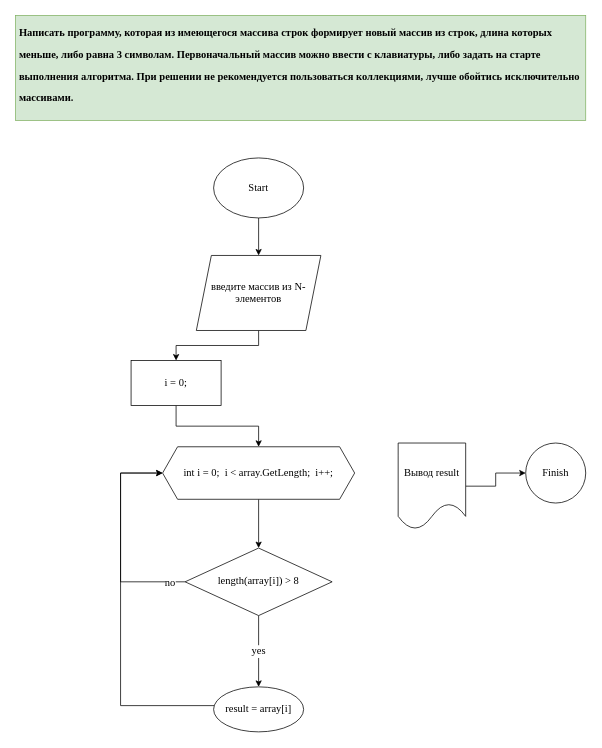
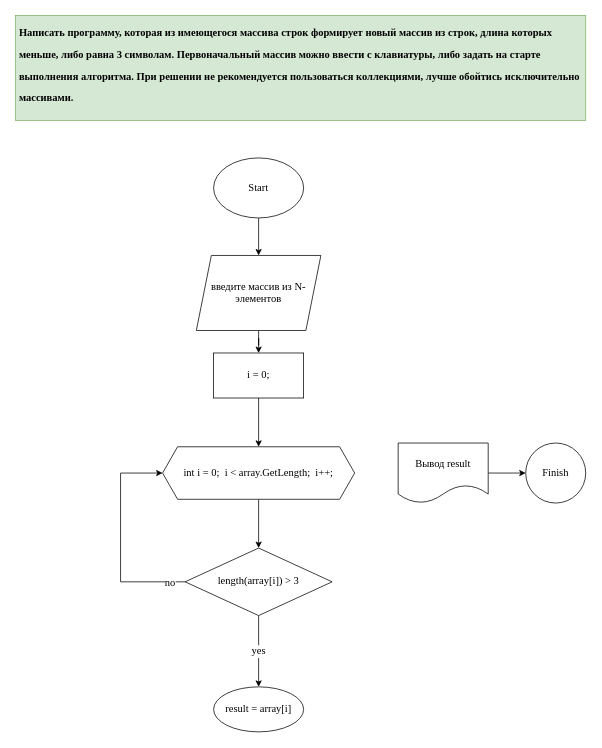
(176, 383) -> (258, 375)
(432, 486) -> (443, 473)
(258, 582) -> (258, 582)
(120, 691) -> none
